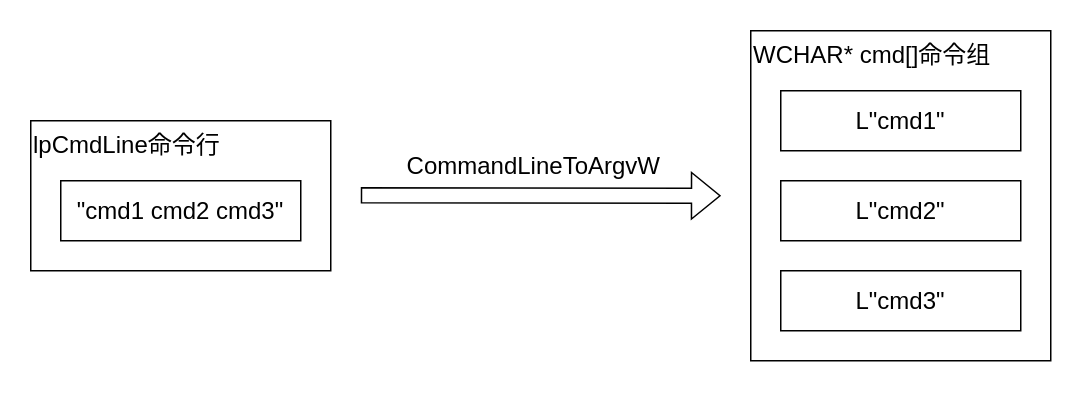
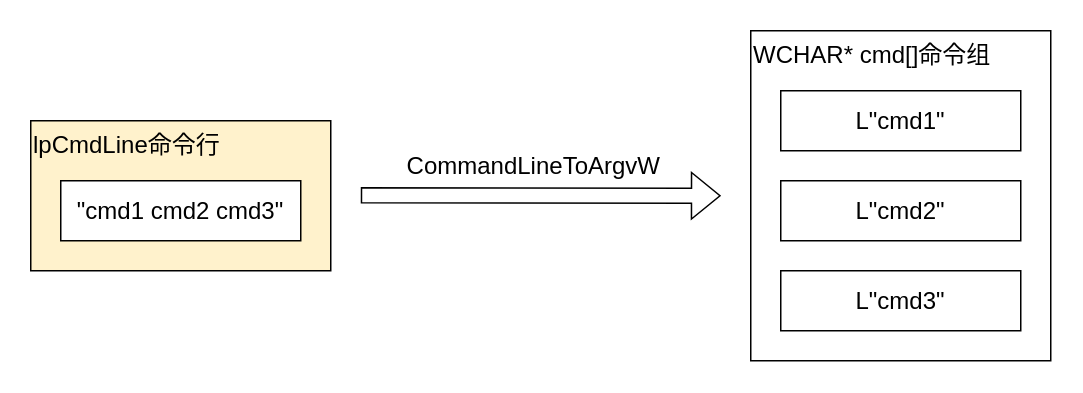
(124, 146) -> (124, 146)
